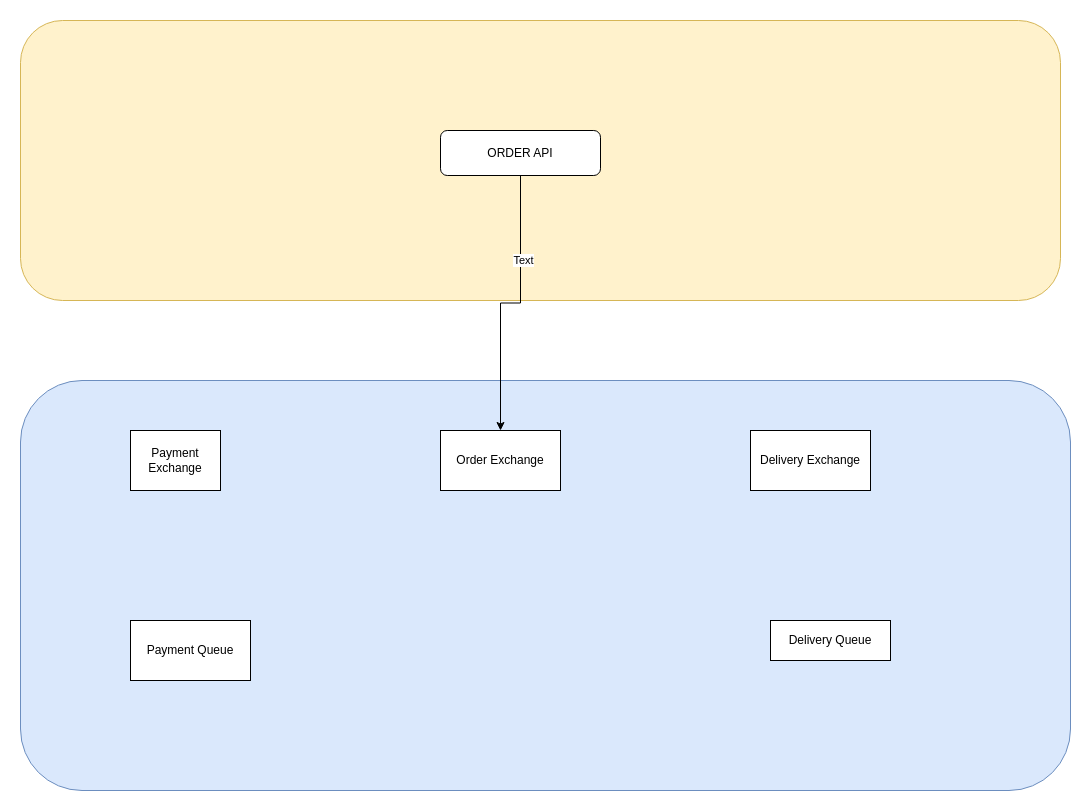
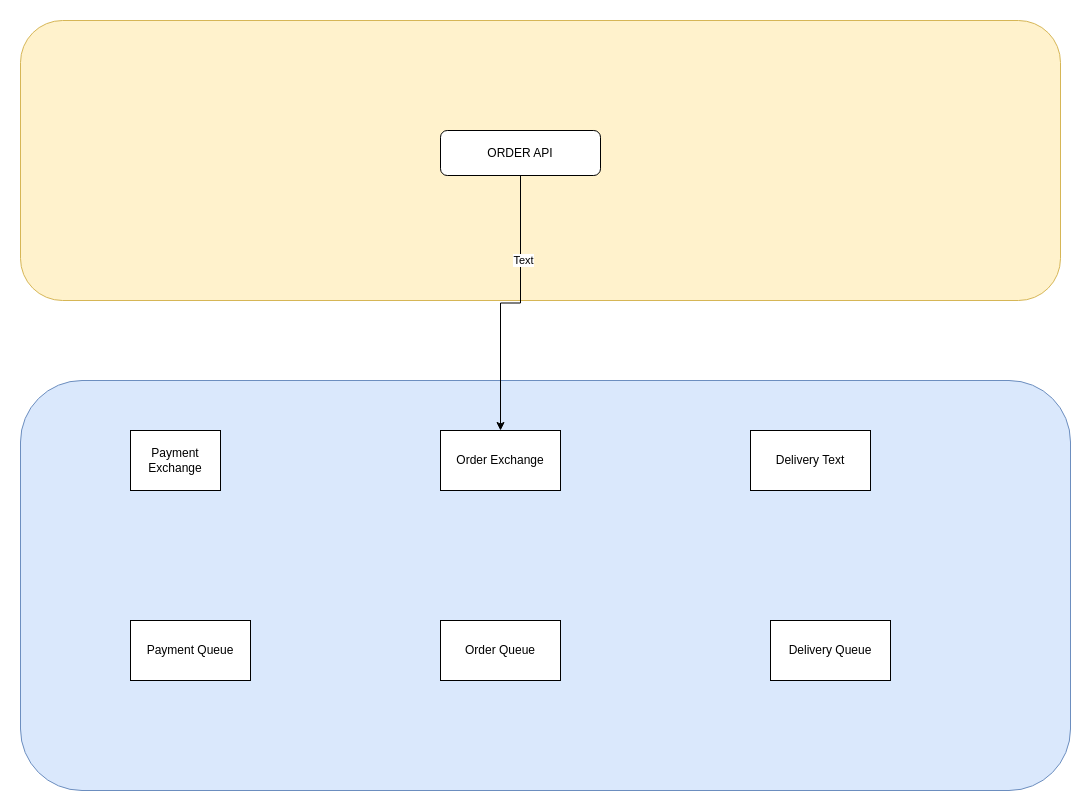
(811, 461) -> (811, 461)
(831, 641) -> (831, 651)
none -> (501, 651)
